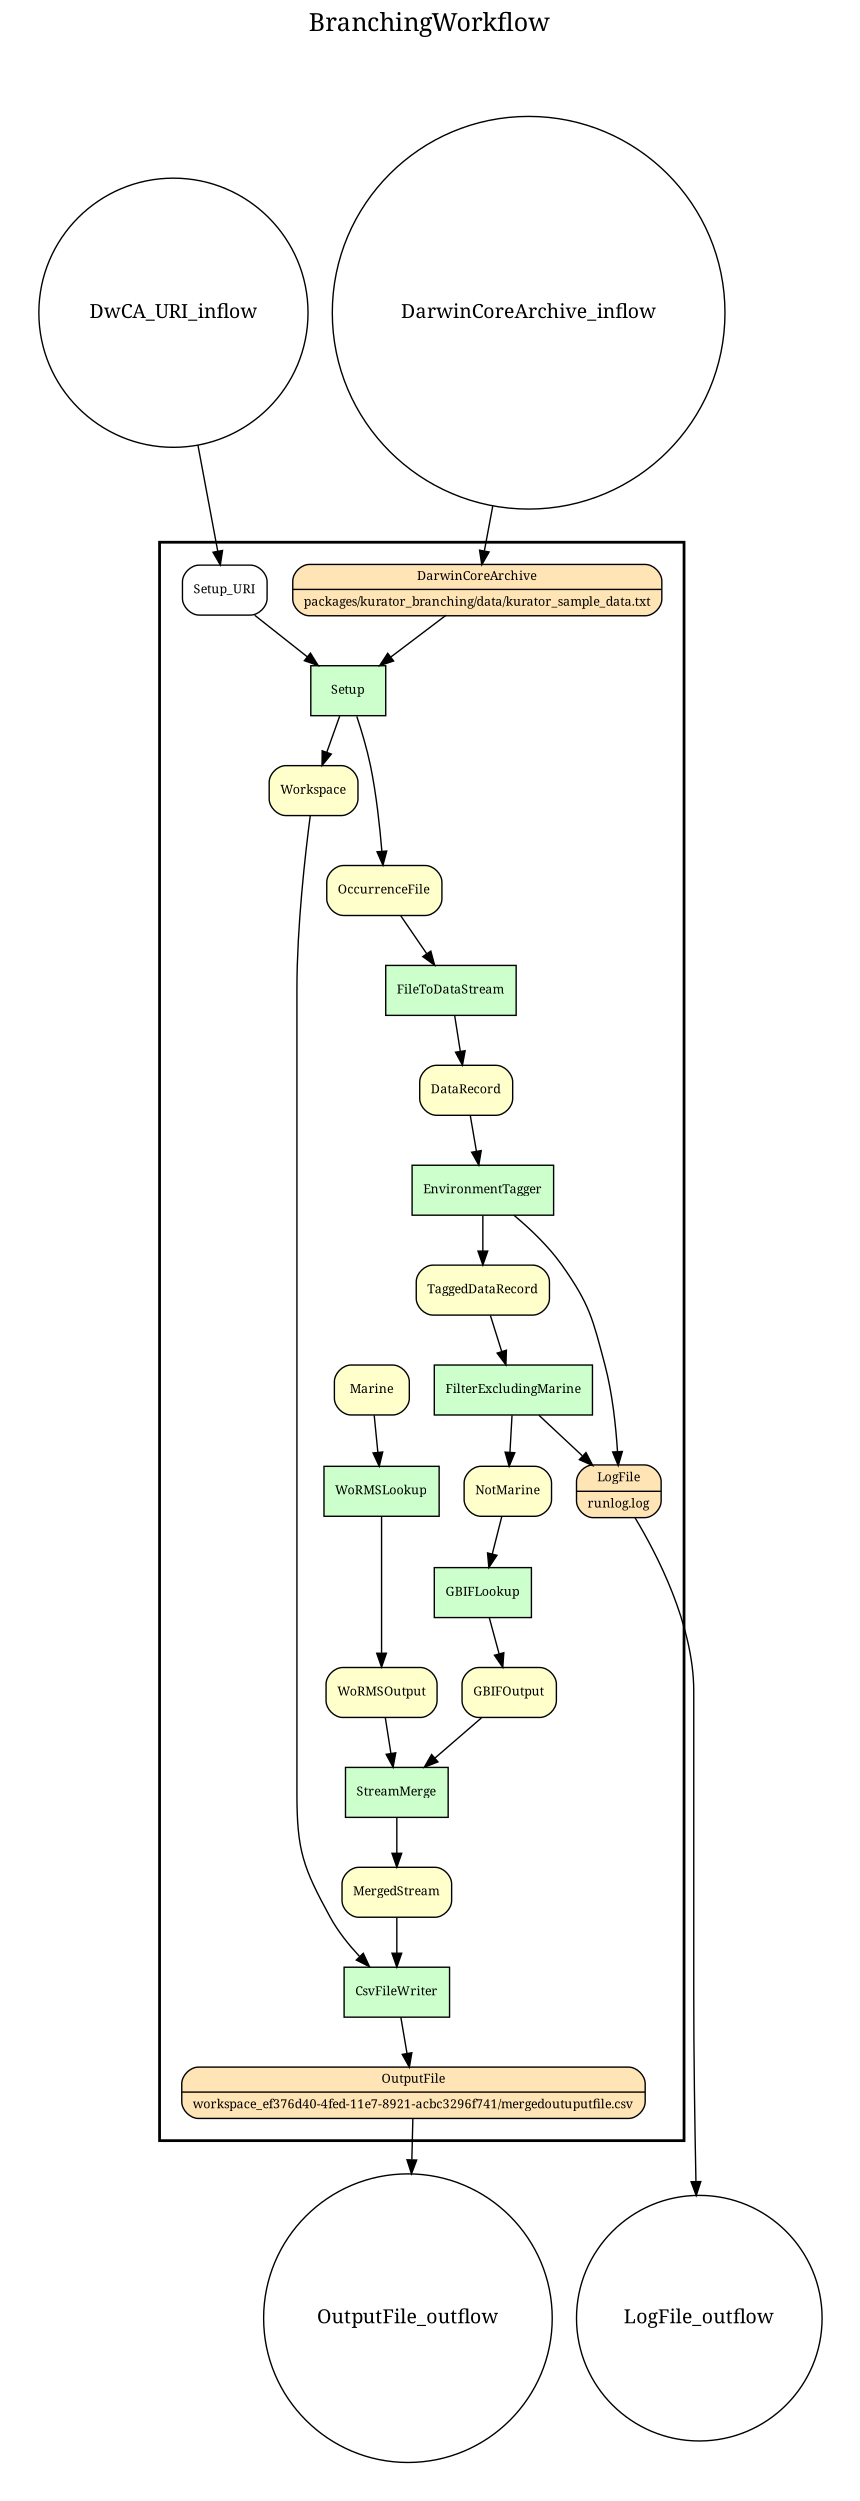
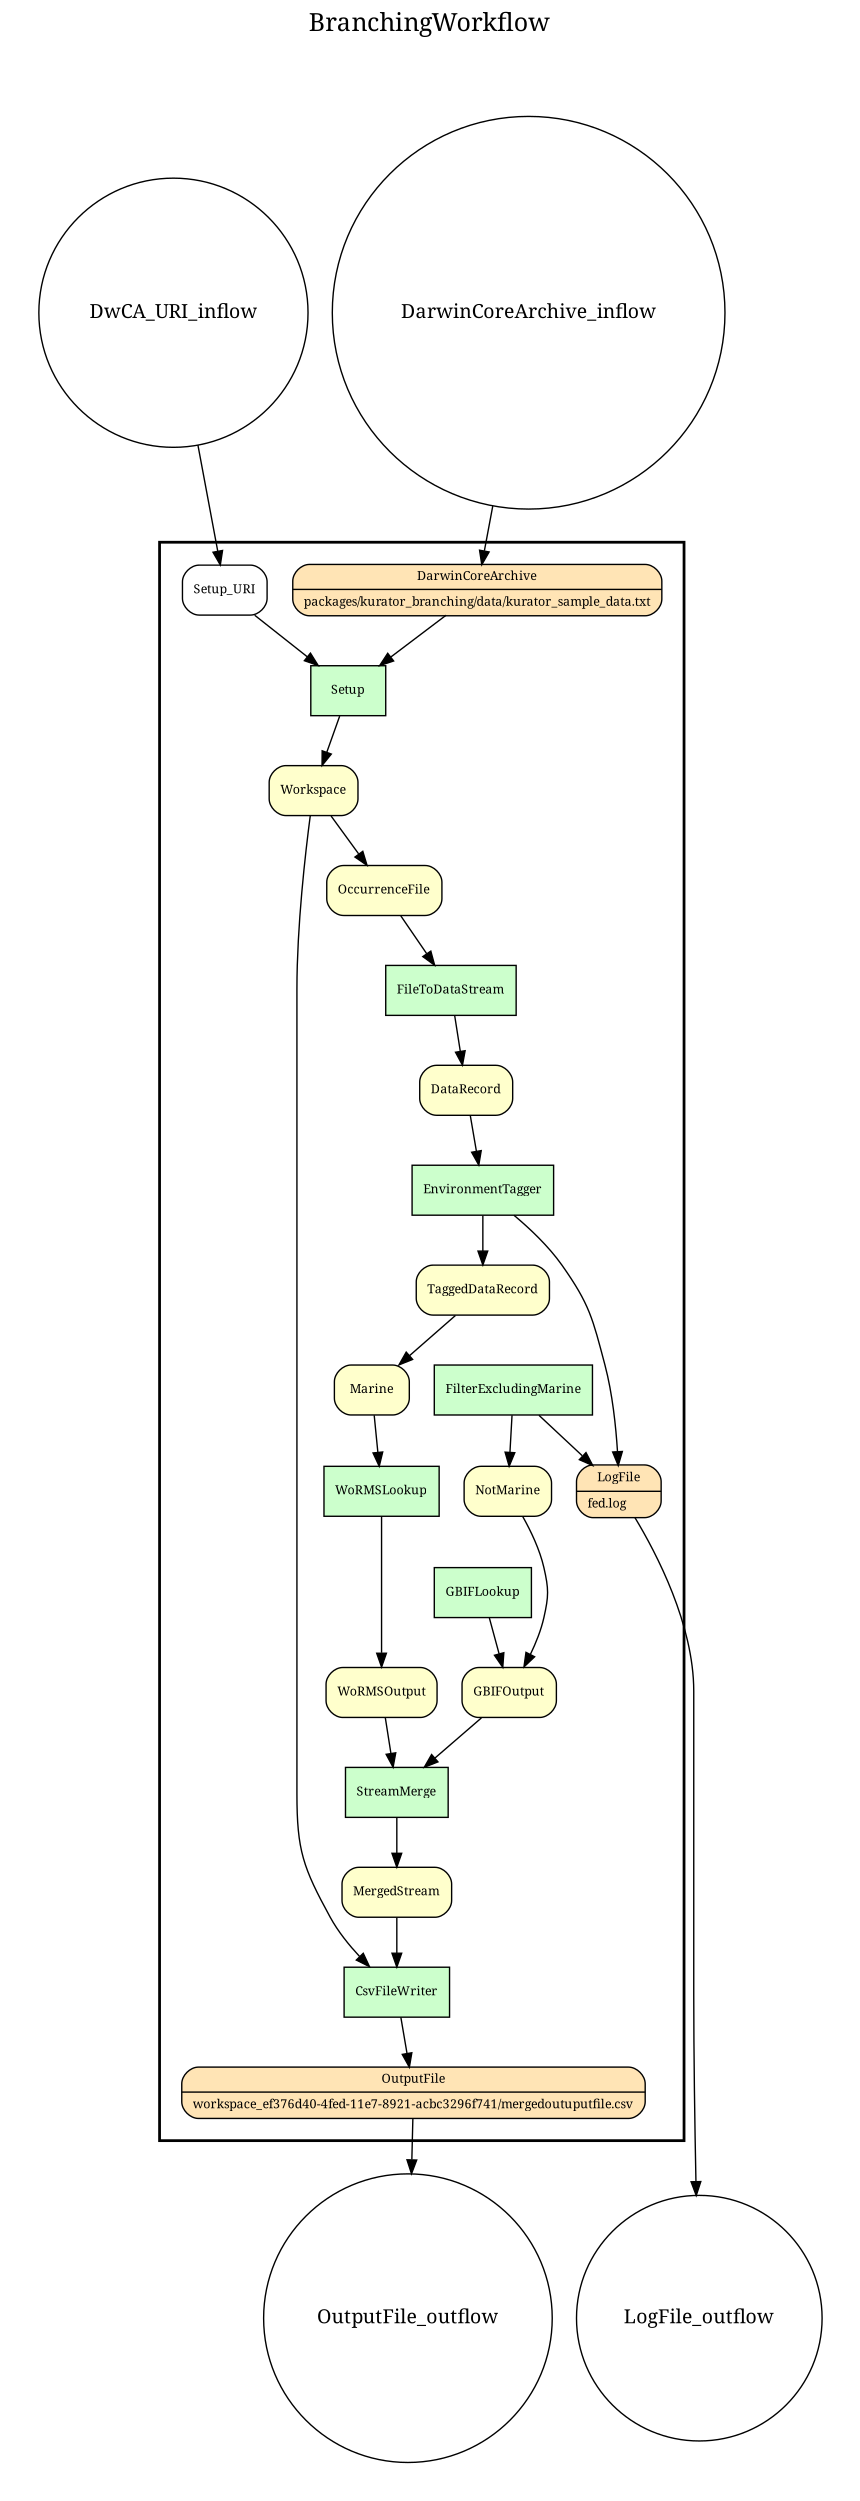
(374, 783) -> (345, 835)
(496, 1333) -> (432, 1336)
(619, 1504) -> (607, 1504)
(497, 1535) -> (547, 1585)
